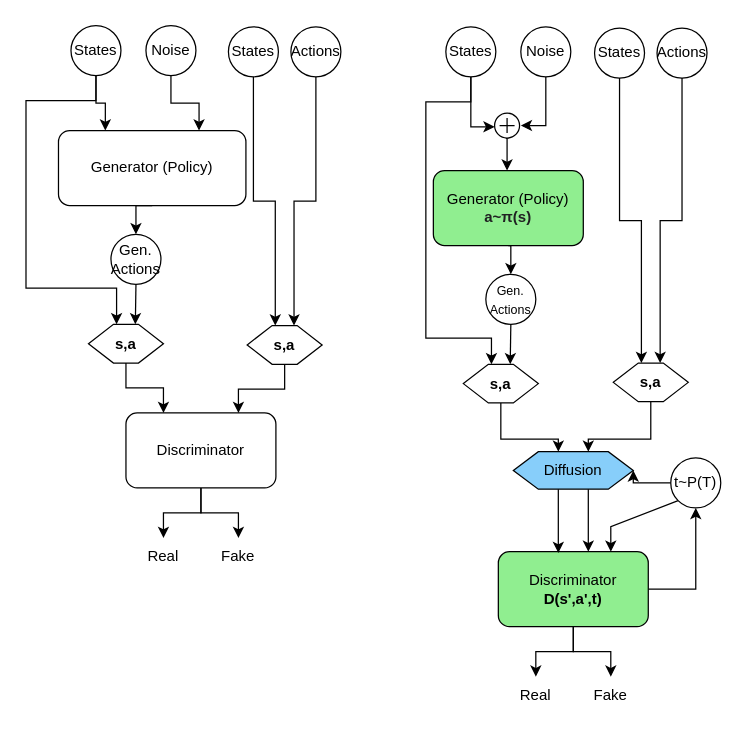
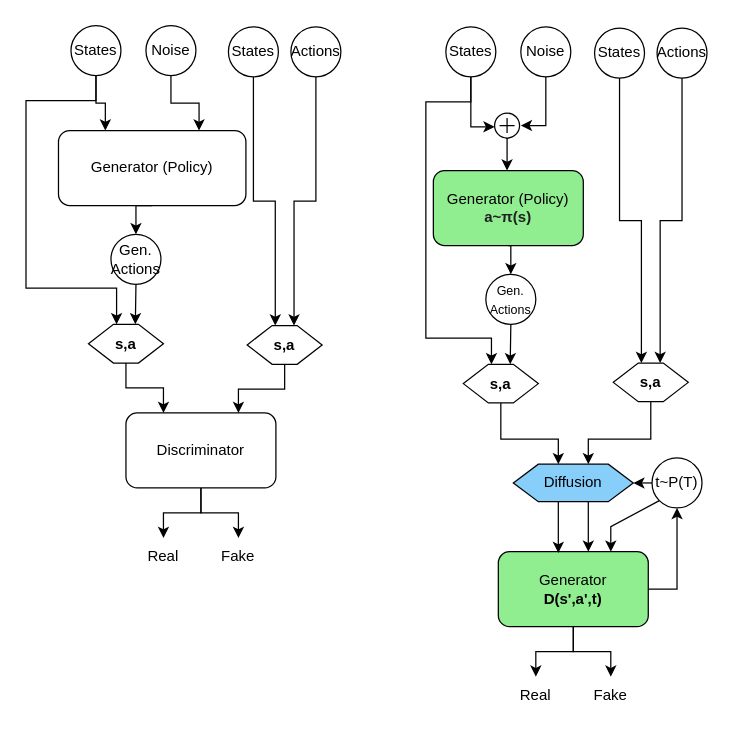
(573, 471) -> (573, 483)
(696, 483) -> (677, 483)
(573, 589) -> (573, 589)
